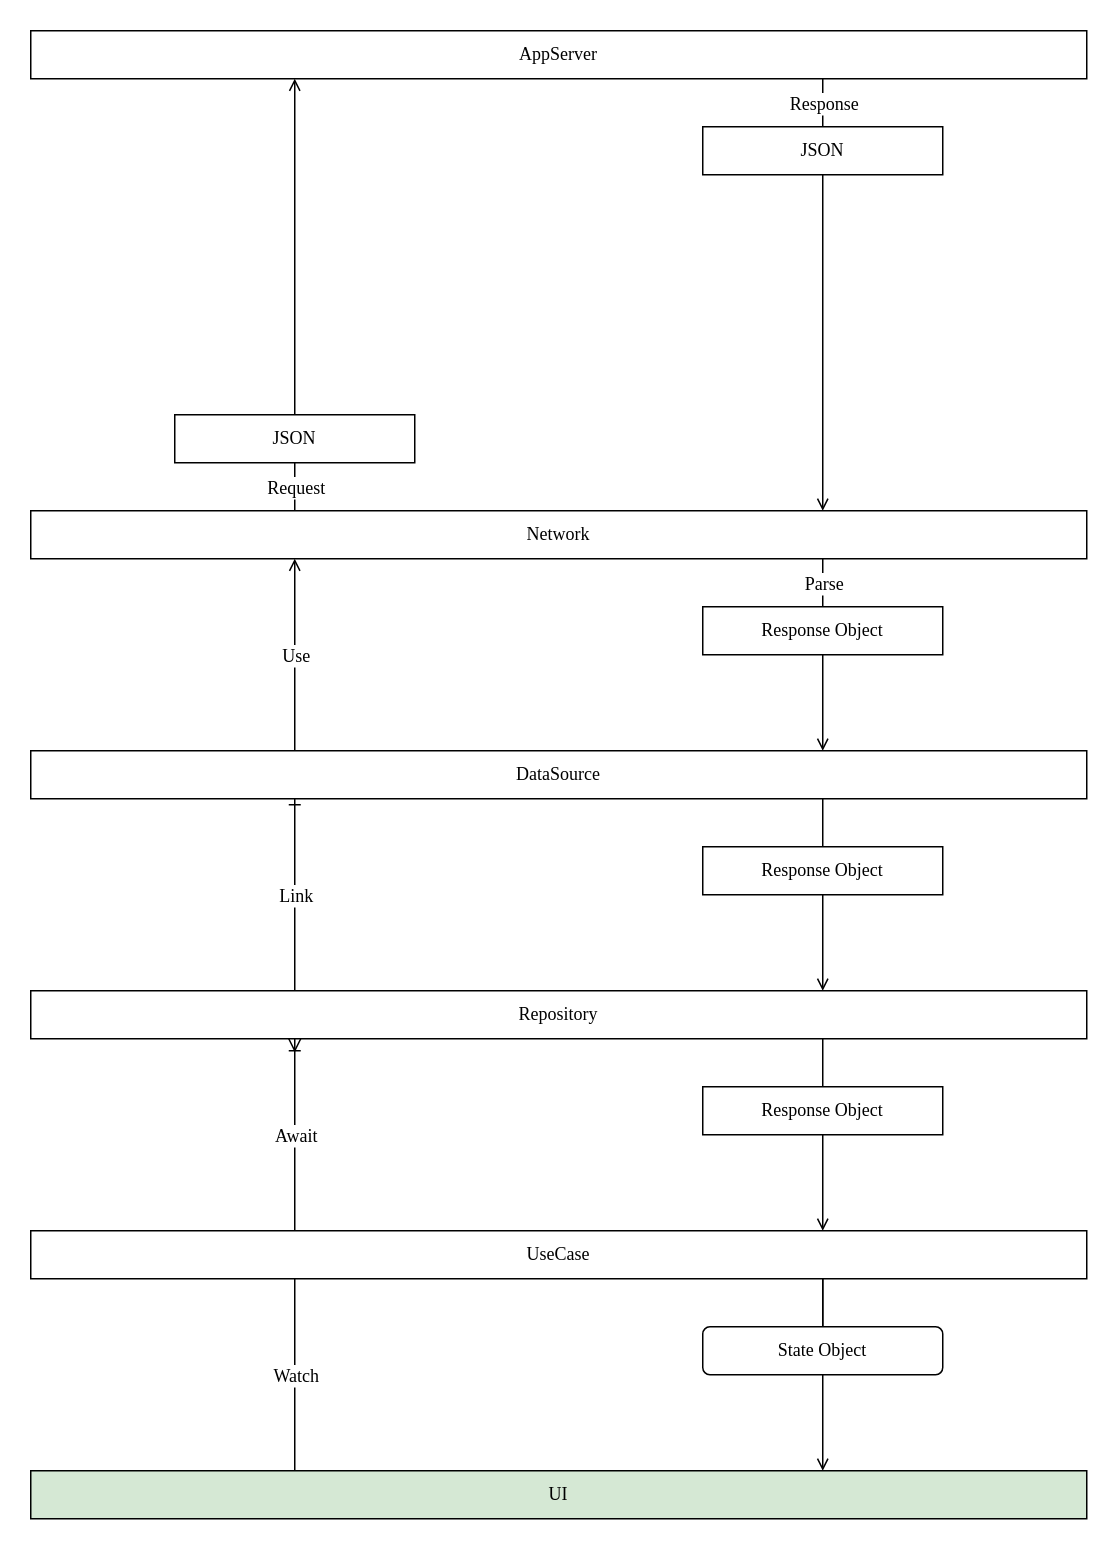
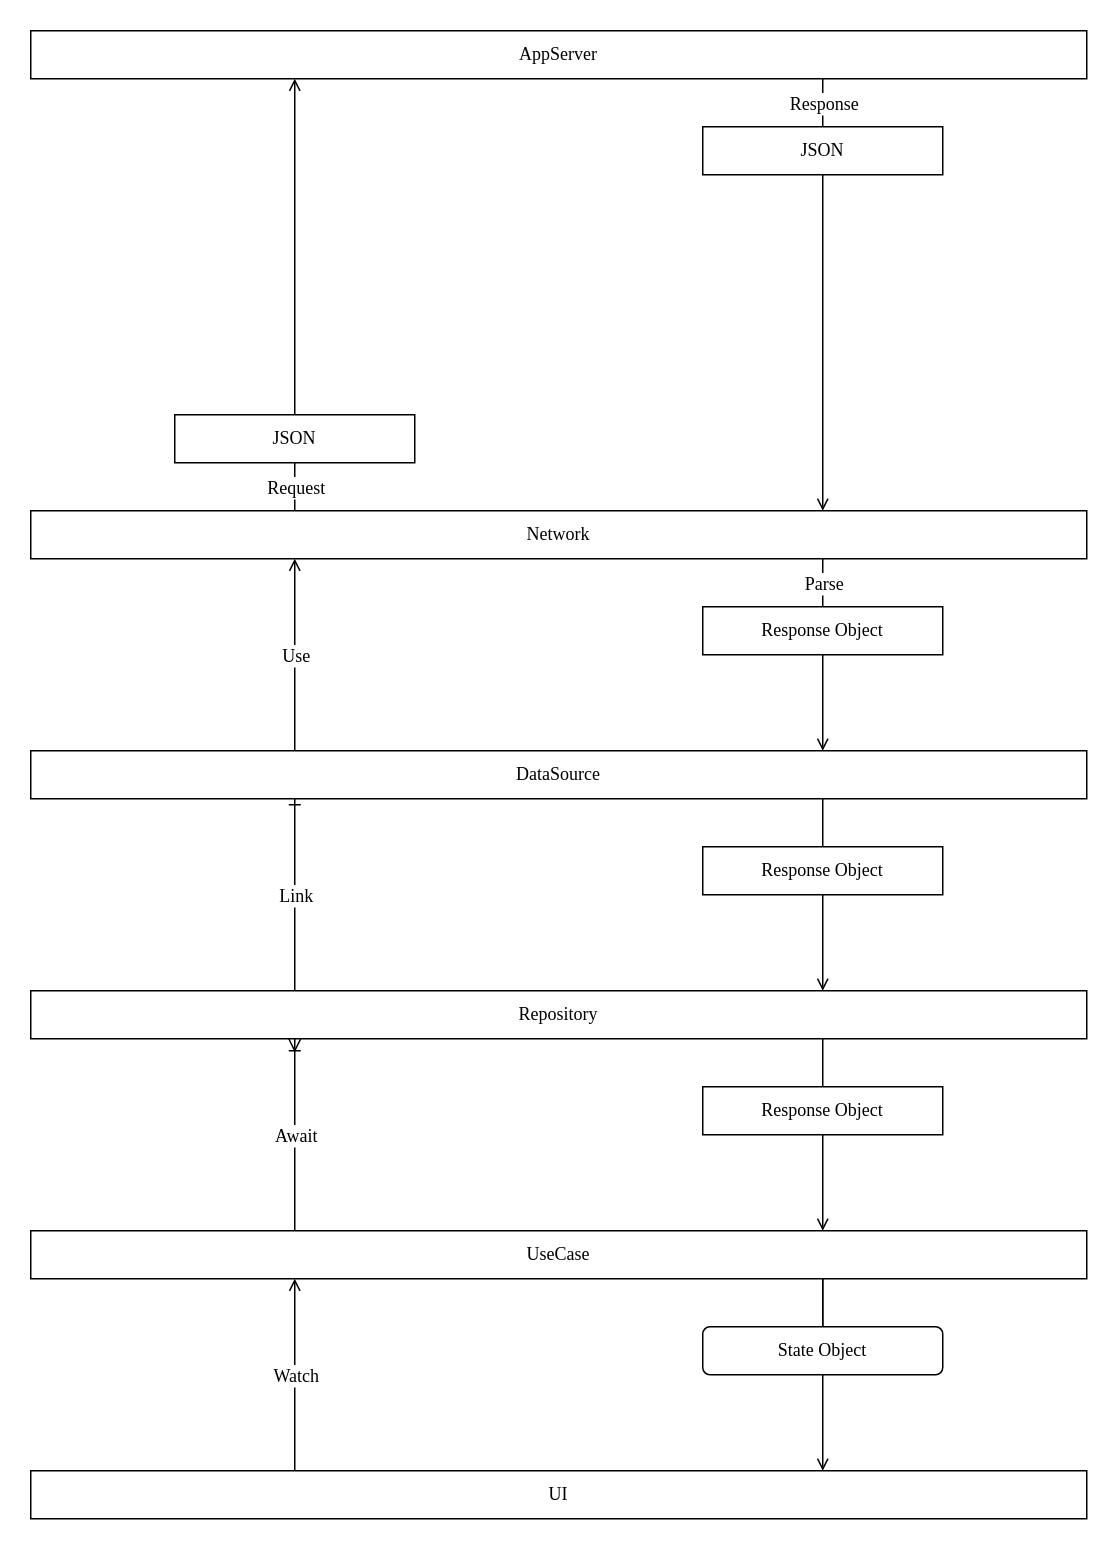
(295, 1284) -> (295, 1286)
(559, 1495) -> (559, 1495)
